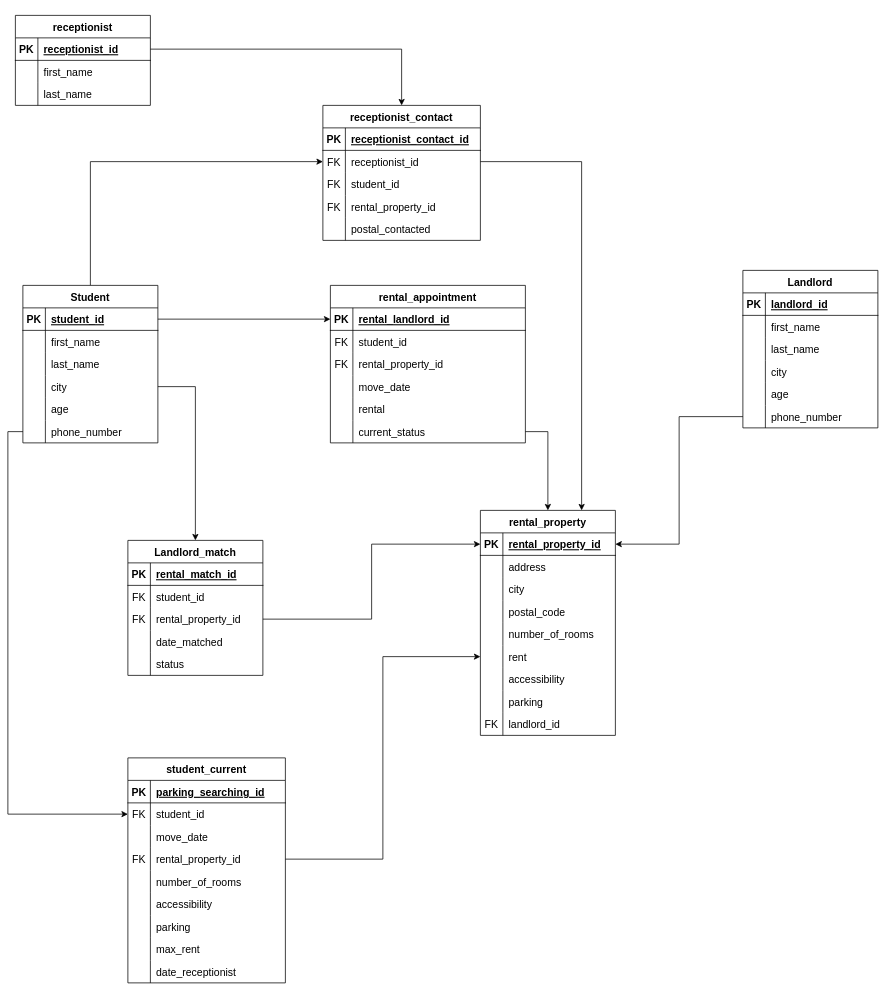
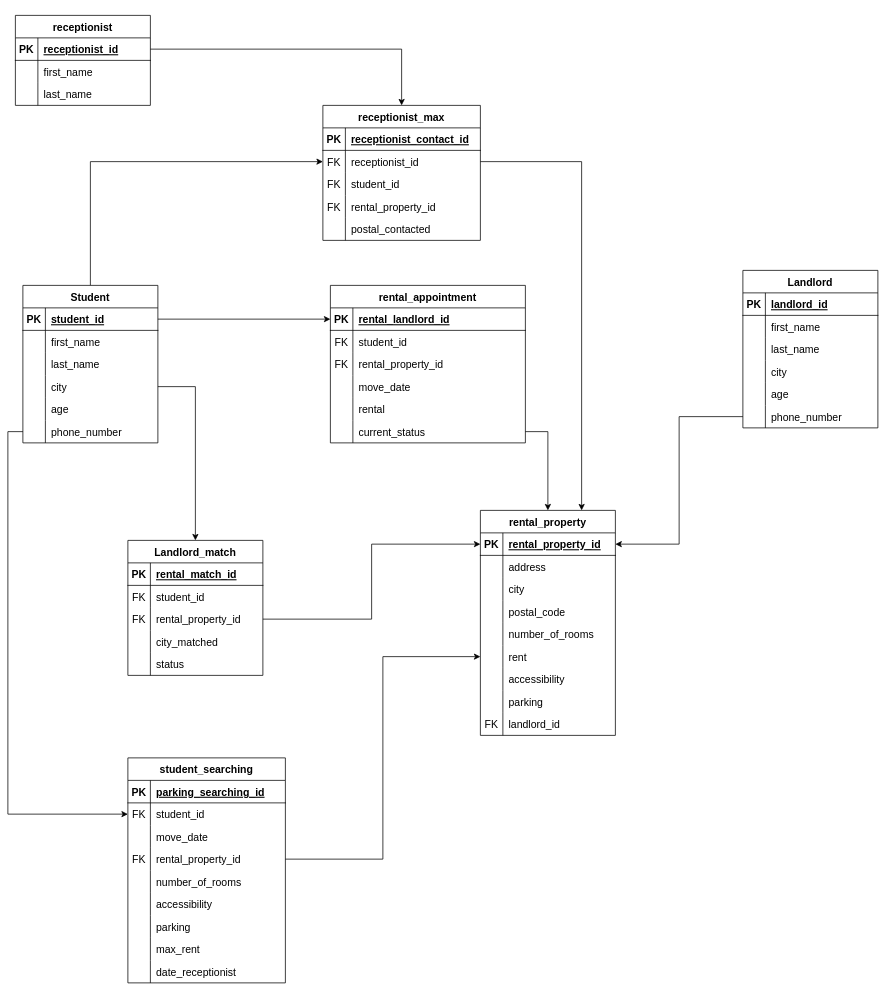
(401, 117) -> (401, 117)
(191, 642) -> (190, 642)
(206, 770) -> (206, 770)
